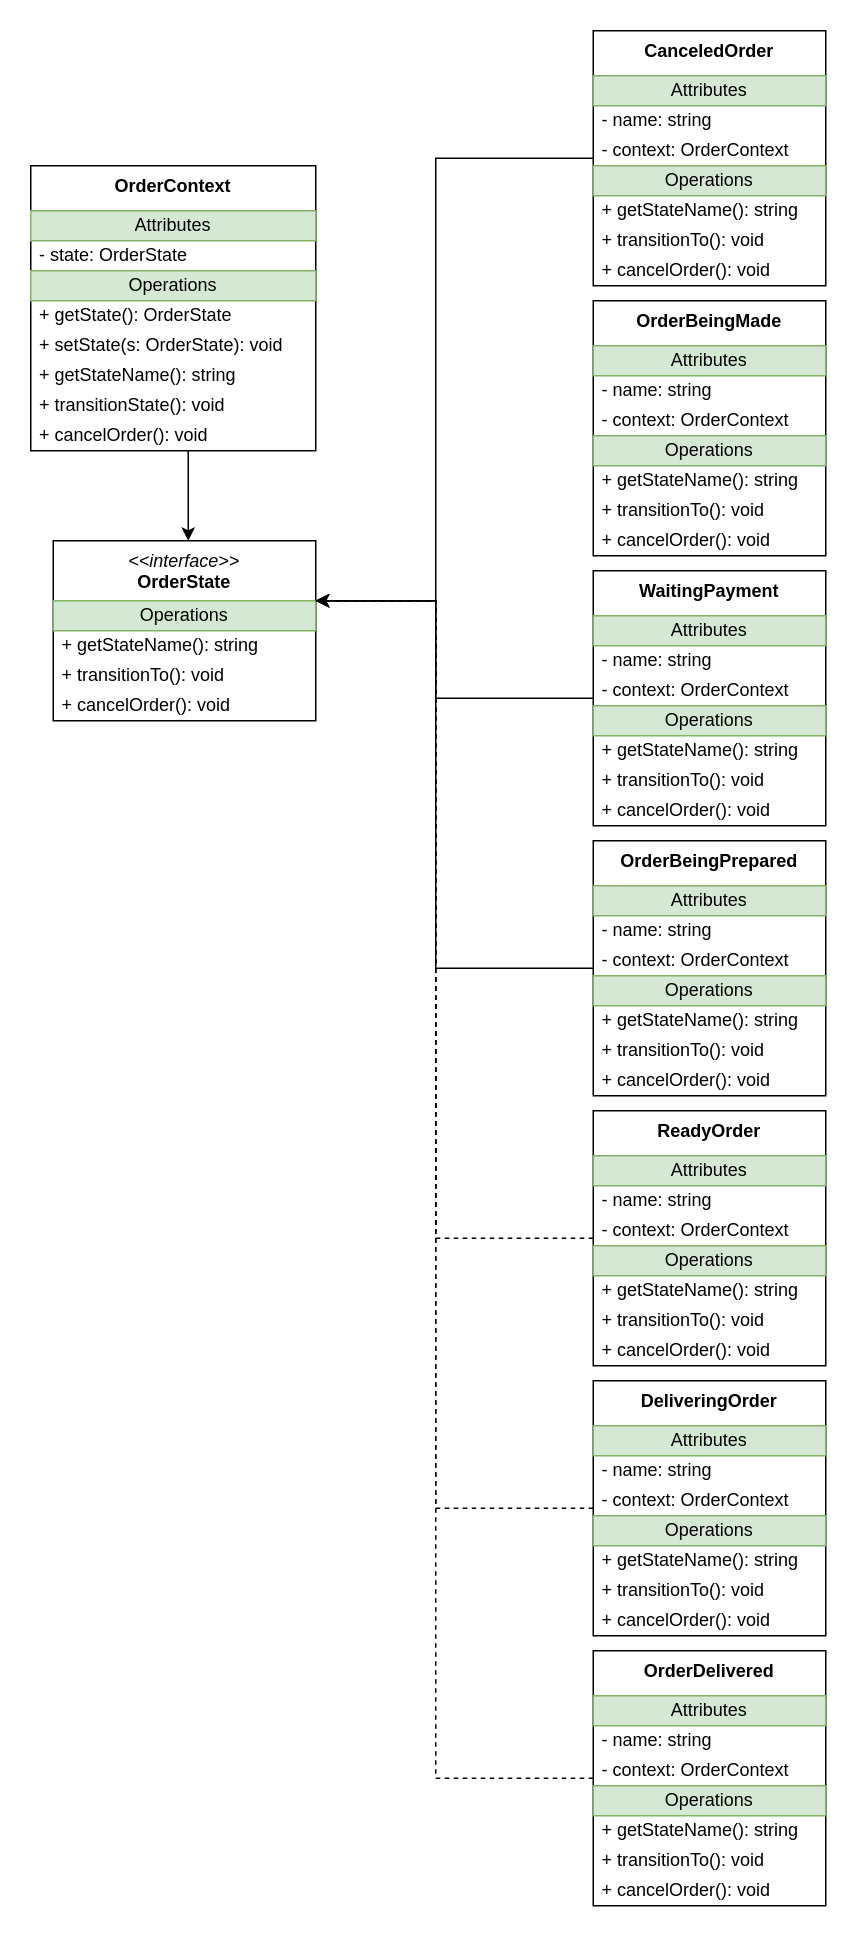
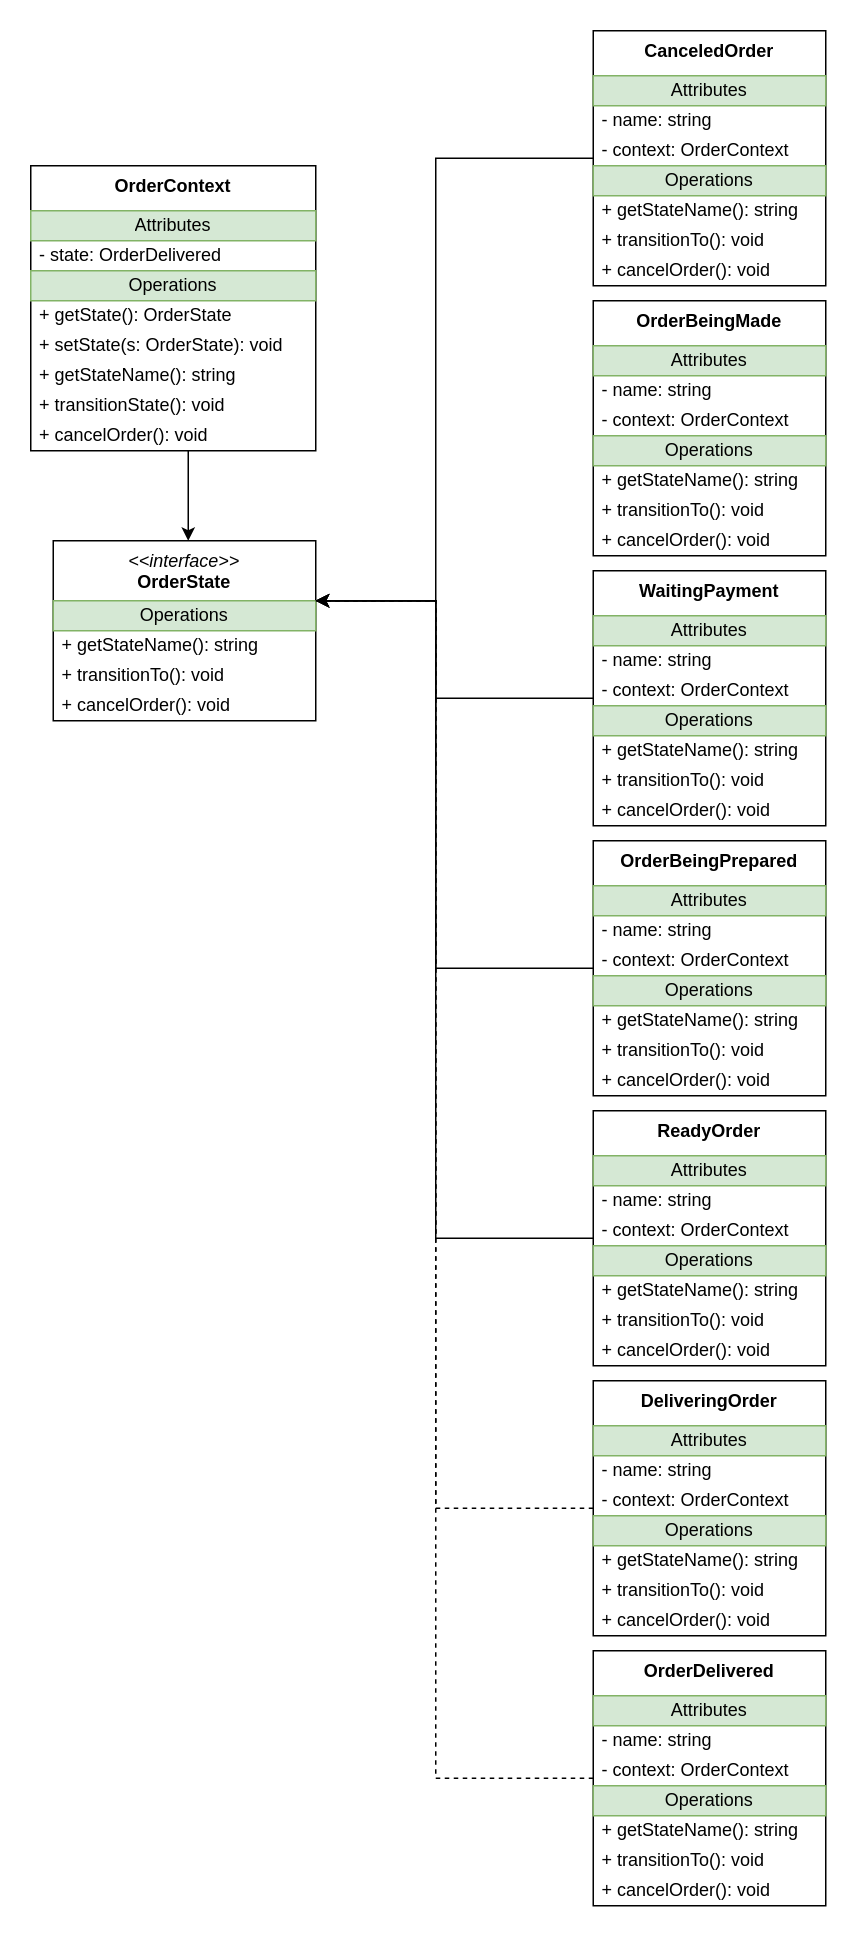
(128, 256) -> (144, 256)
(438, 698) -> (438, 698)
(514, 1238) -> (514, 1238)
